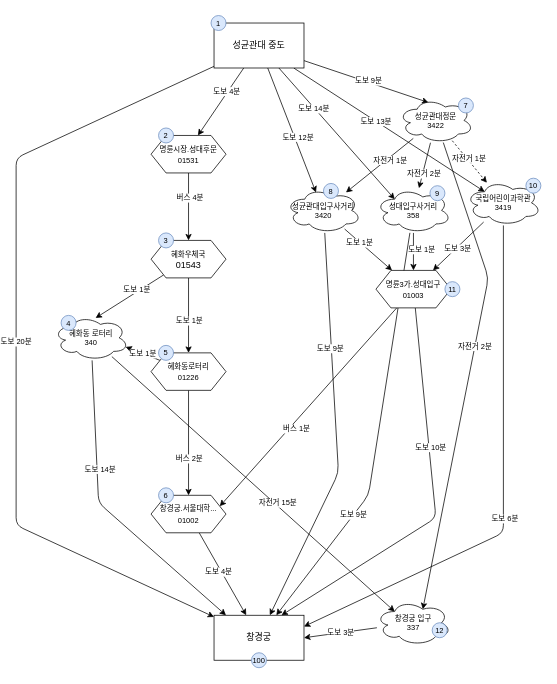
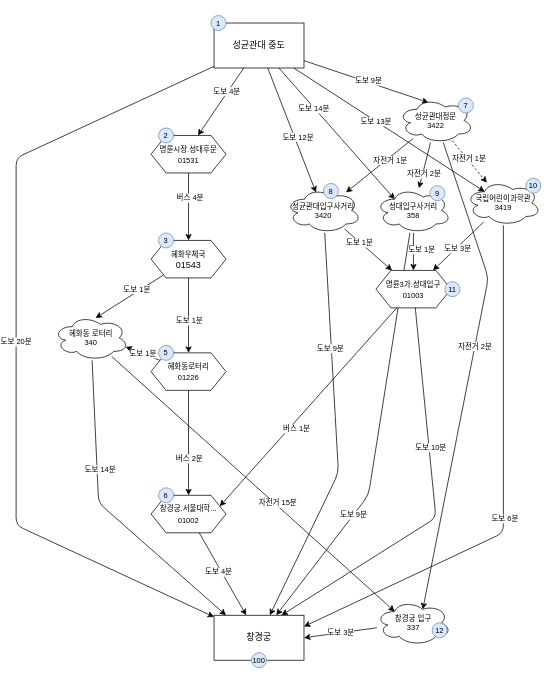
(69, 323) -> none
